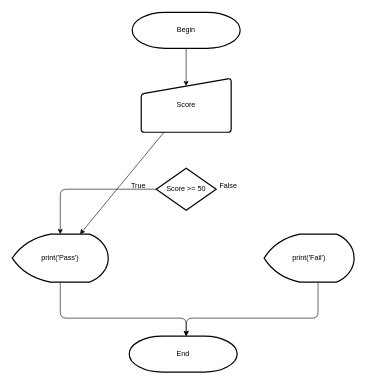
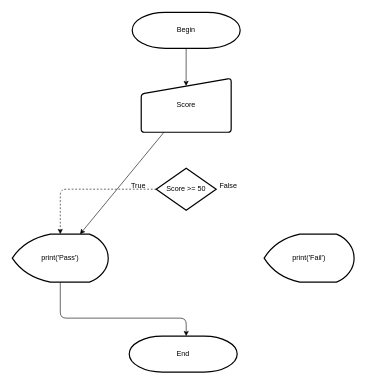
(88, 189) -> (88, 189)
(269, 318) -> none
